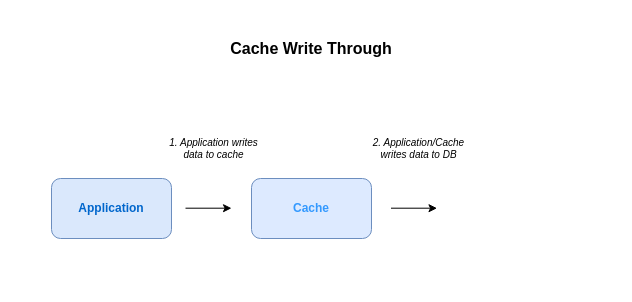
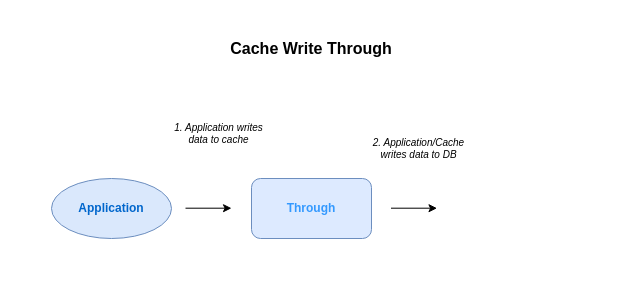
(214, 149) -> (219, 134)
(112, 209) -> (112, 209)
(312, 209) -> (312, 209)
